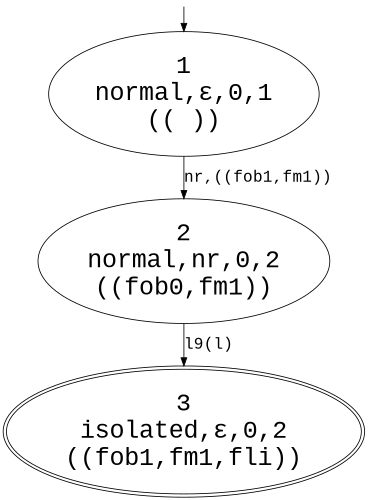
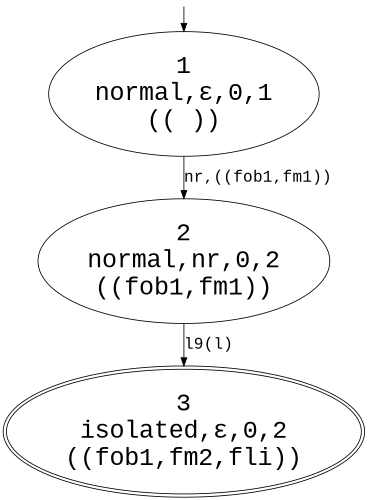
(184, 261) -> (184, 261)
(184, 432) -> (184, 432)
